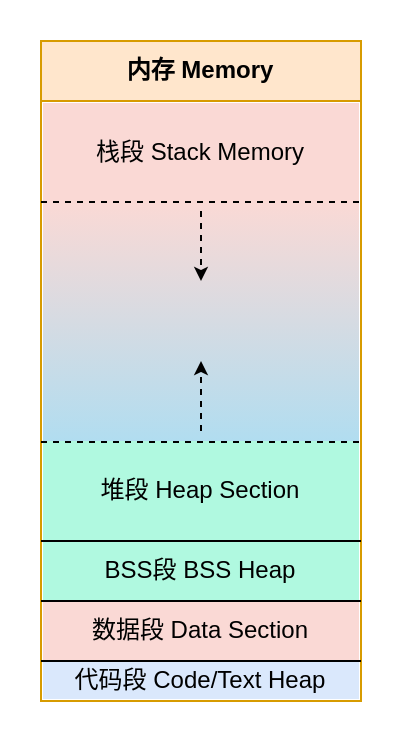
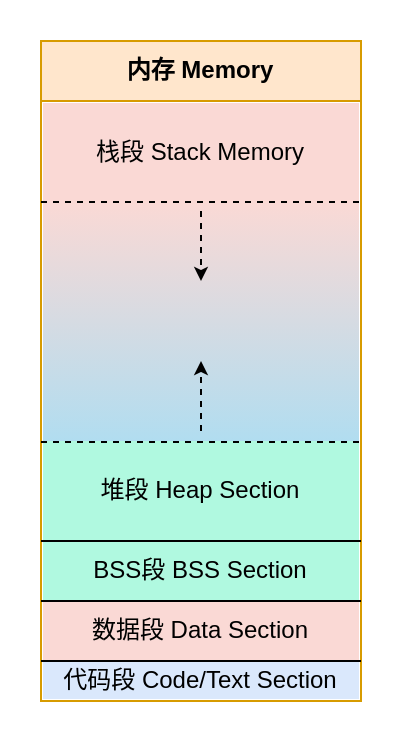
(201, 571) -> (201, 571)
(201, 681) -> (201, 681)
